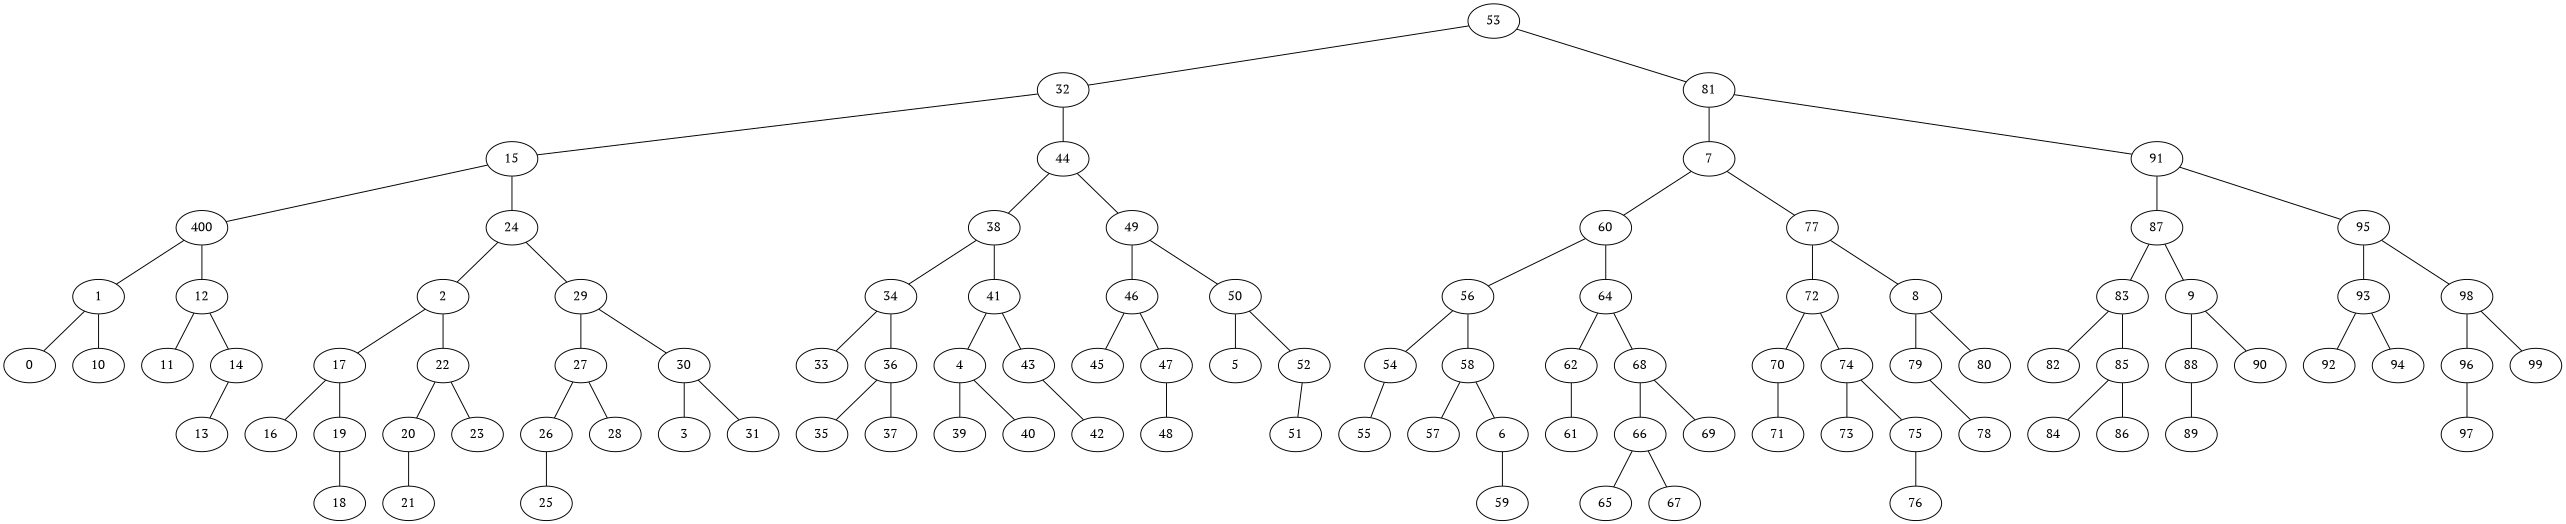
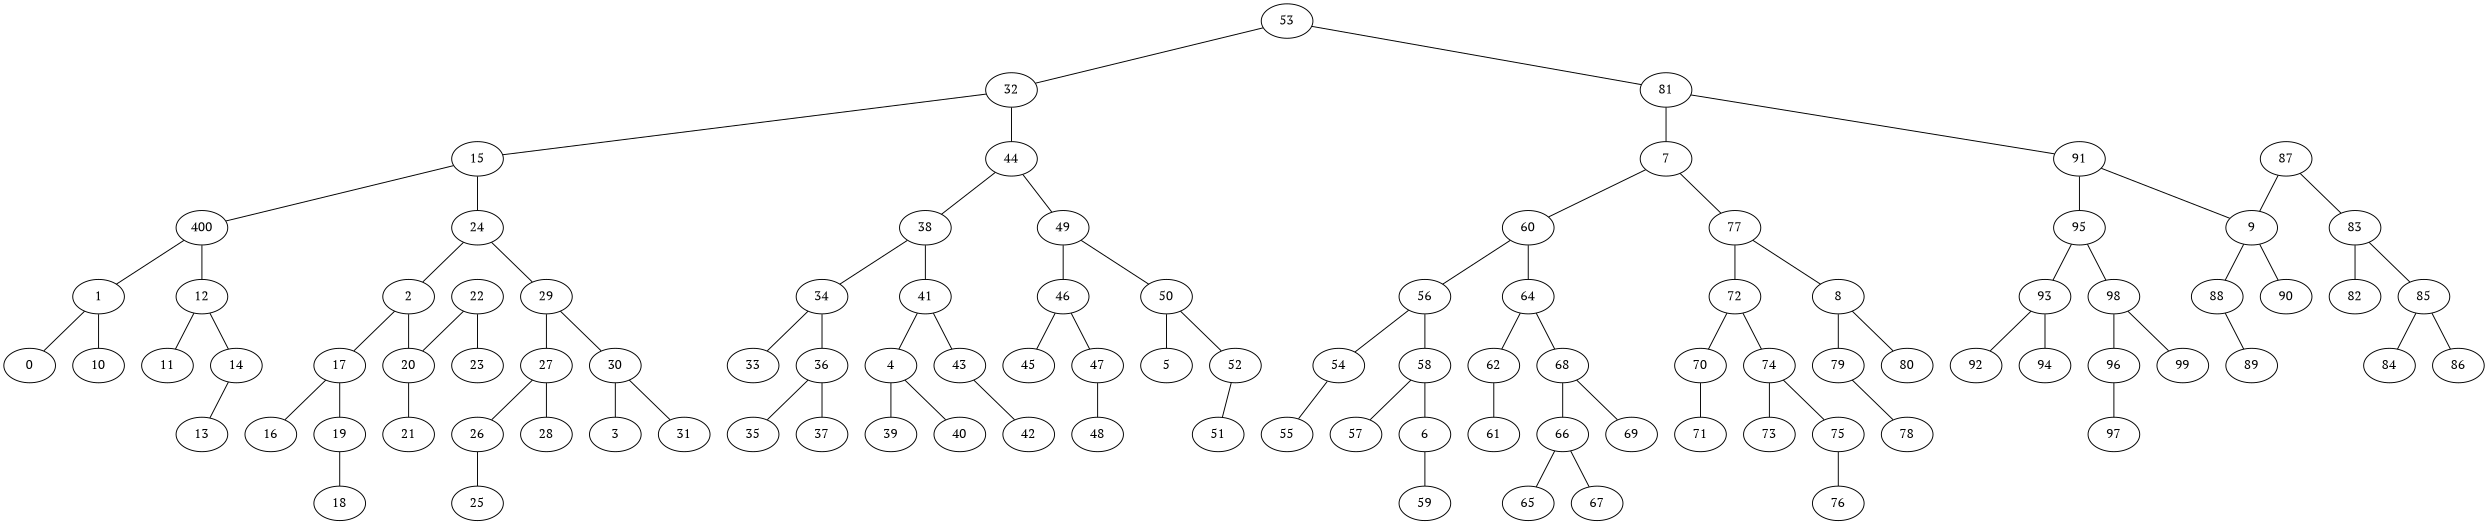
(2157, 193) -> (2166, 193)
(443, 331) -> (409, 331)
